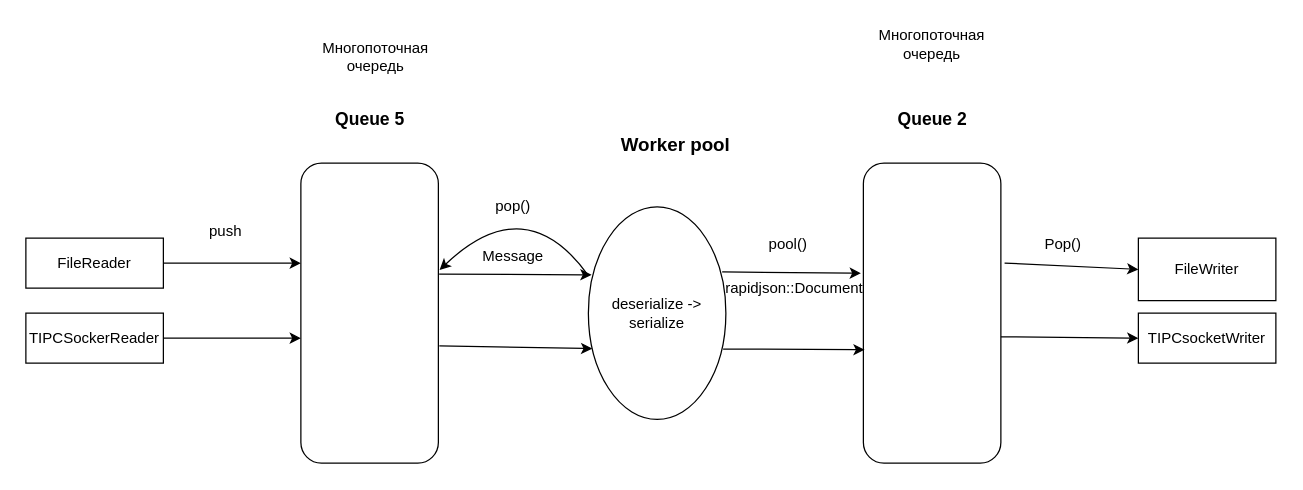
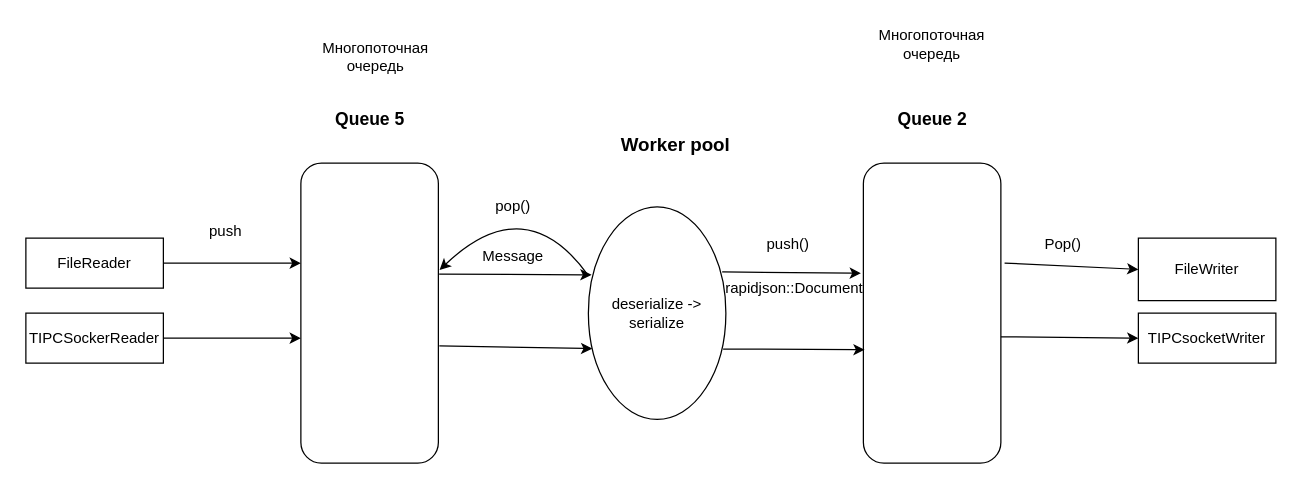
(788, 244) -> (788, 244)
